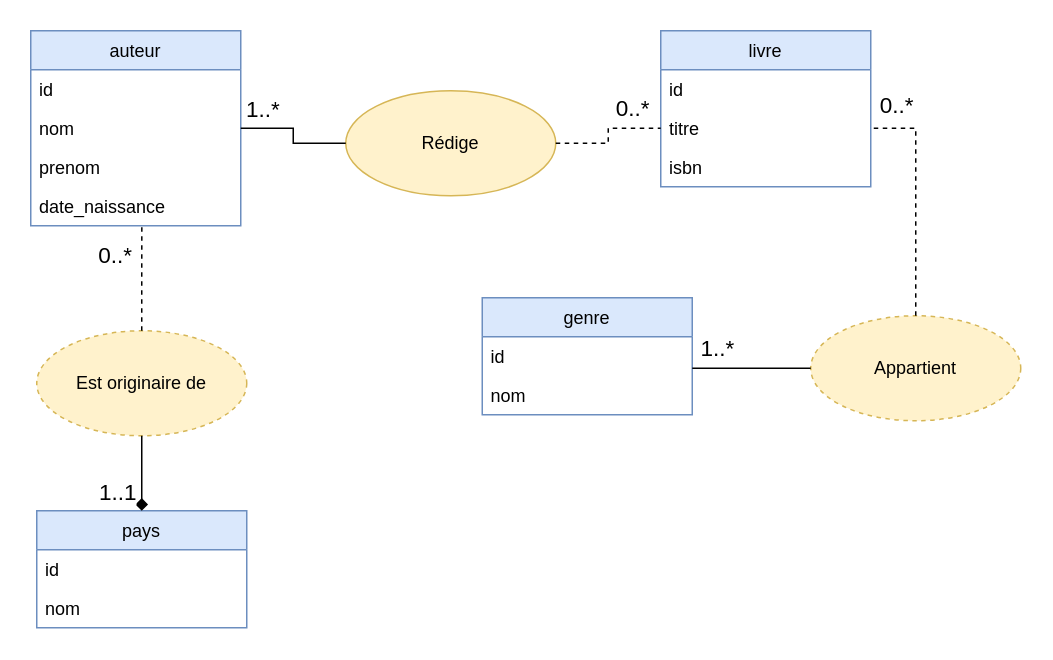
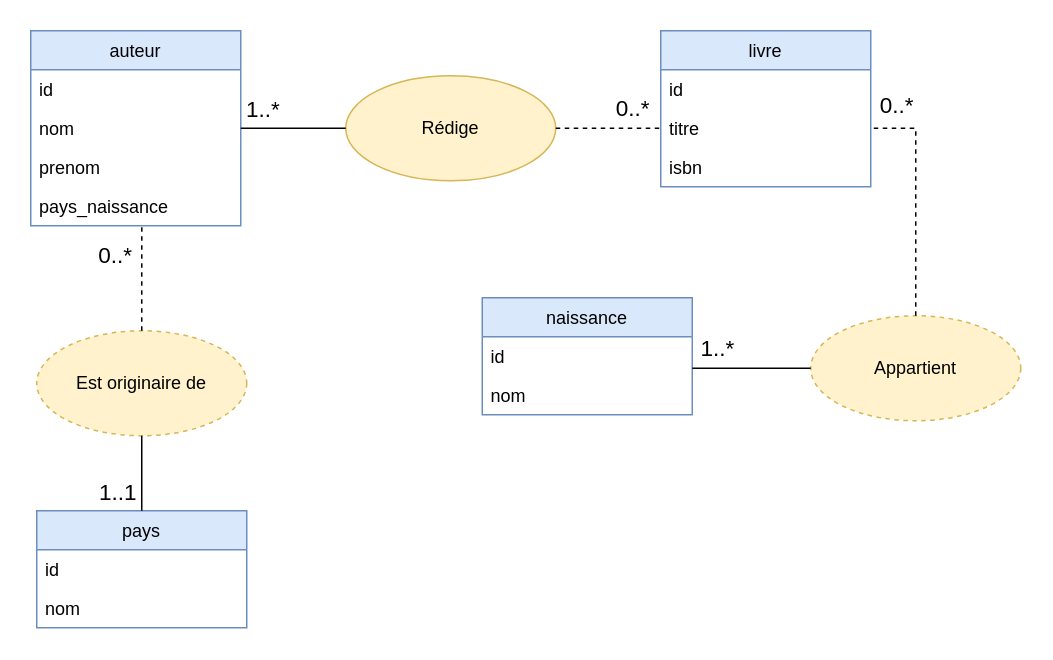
(451, 143) -> (451, 128)
(107, 207) -> (107, 207)
(587, 318) -> (587, 318)
(142, 498) -> (142, 504)
